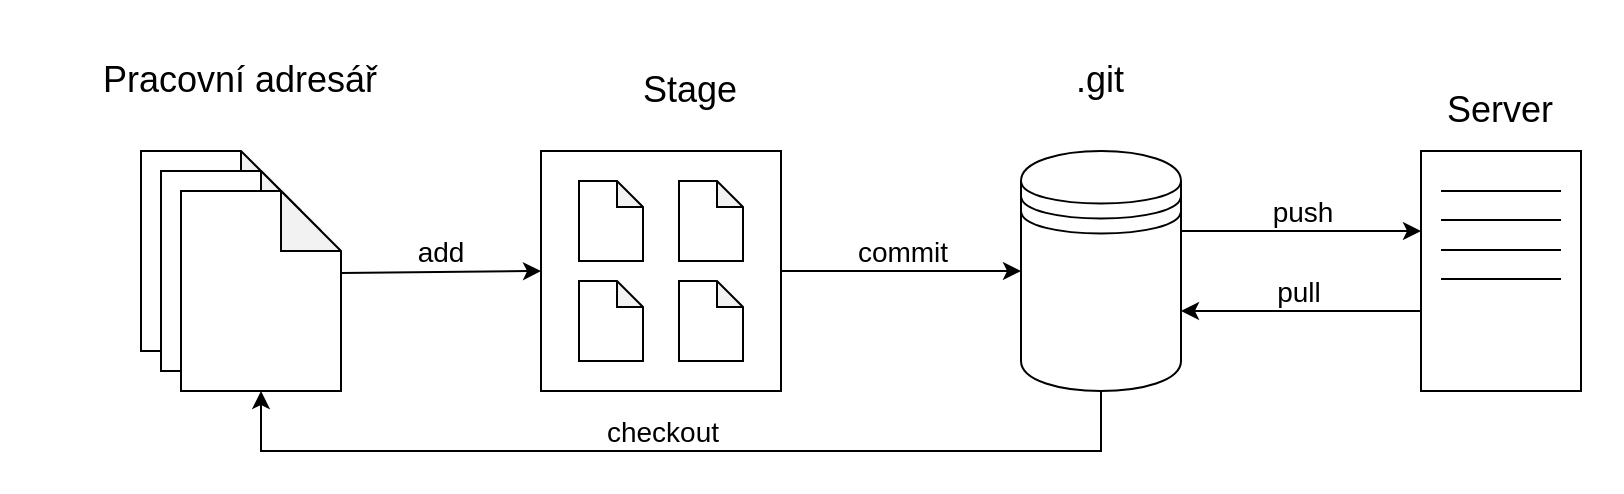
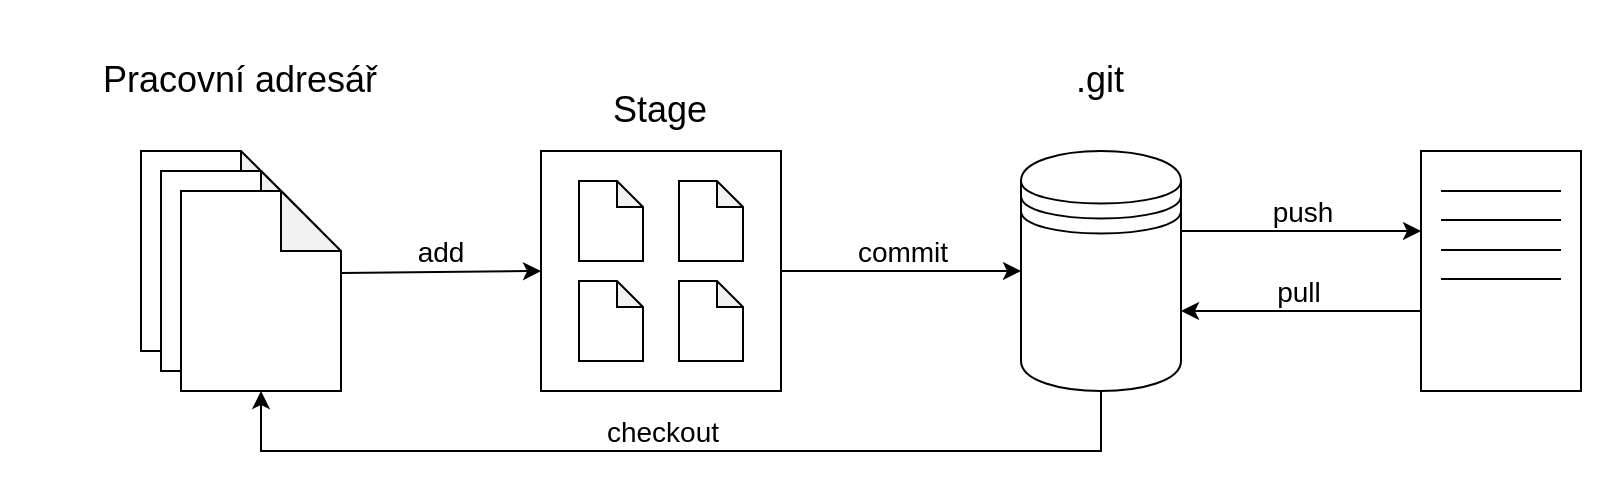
(691, 91) -> (661, 111)
(1501, 111) -> none
